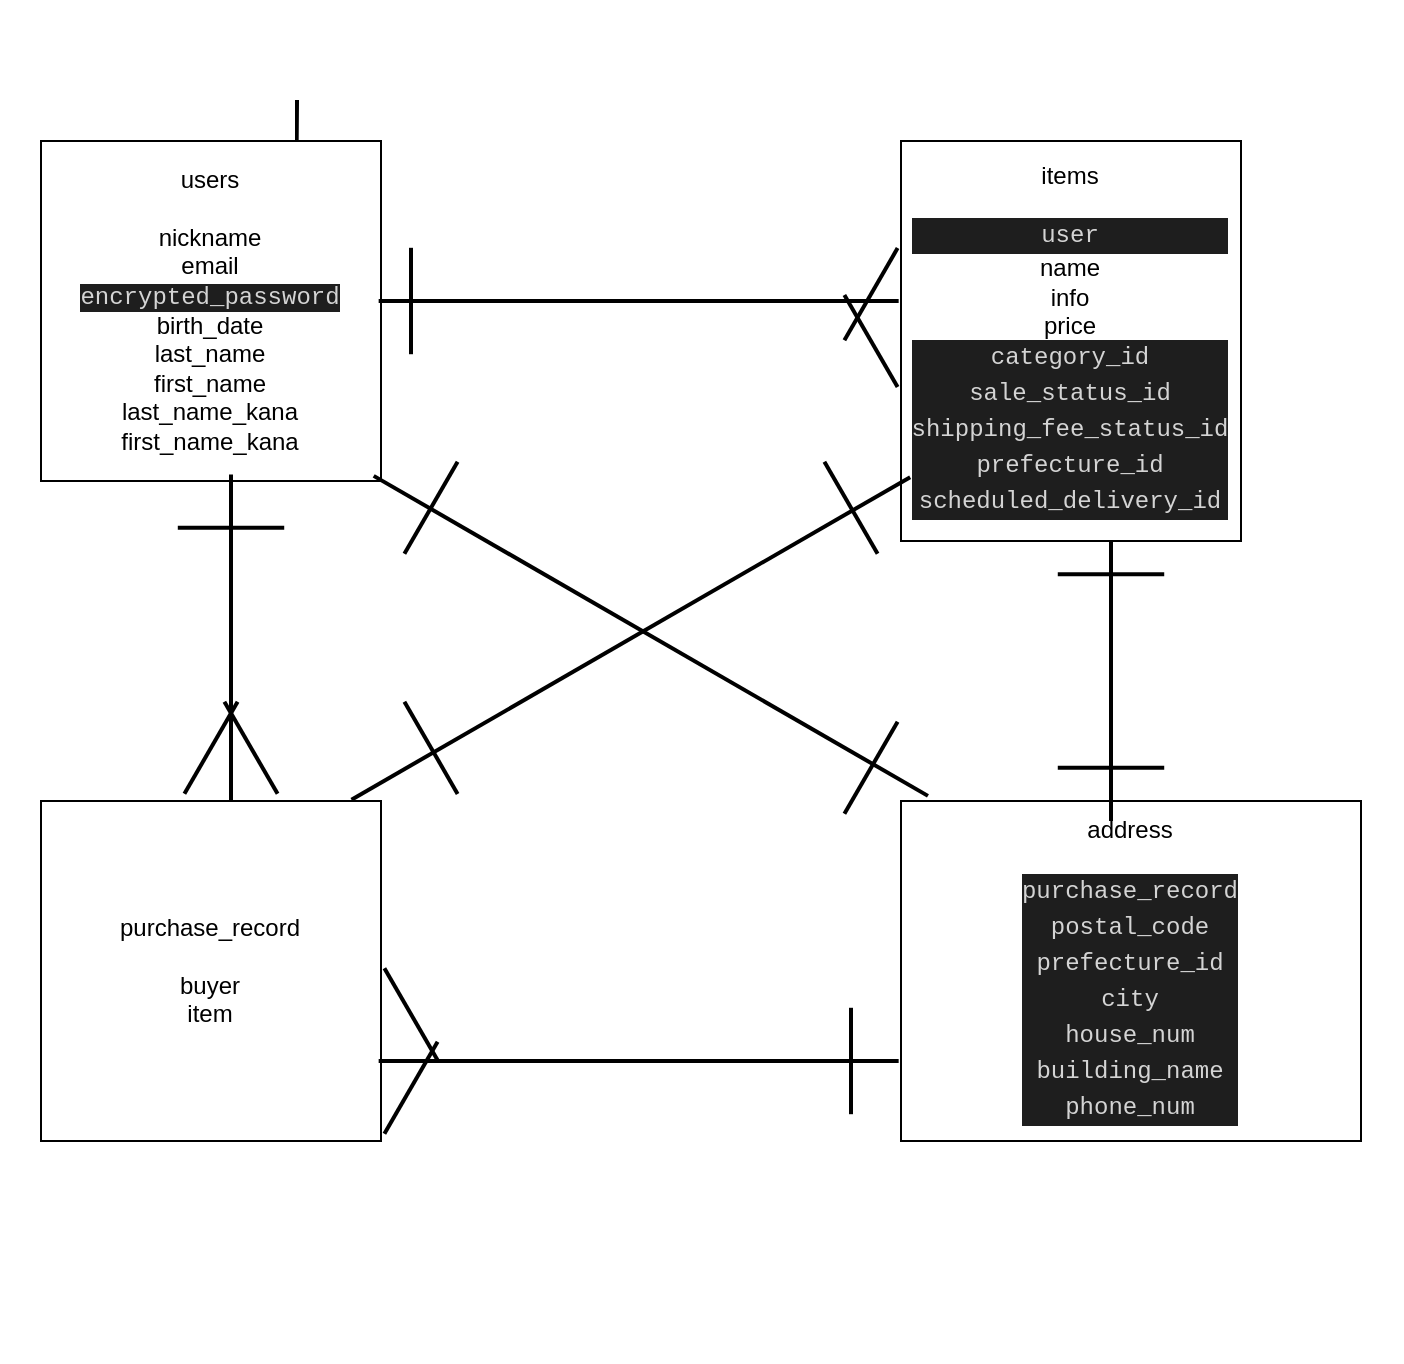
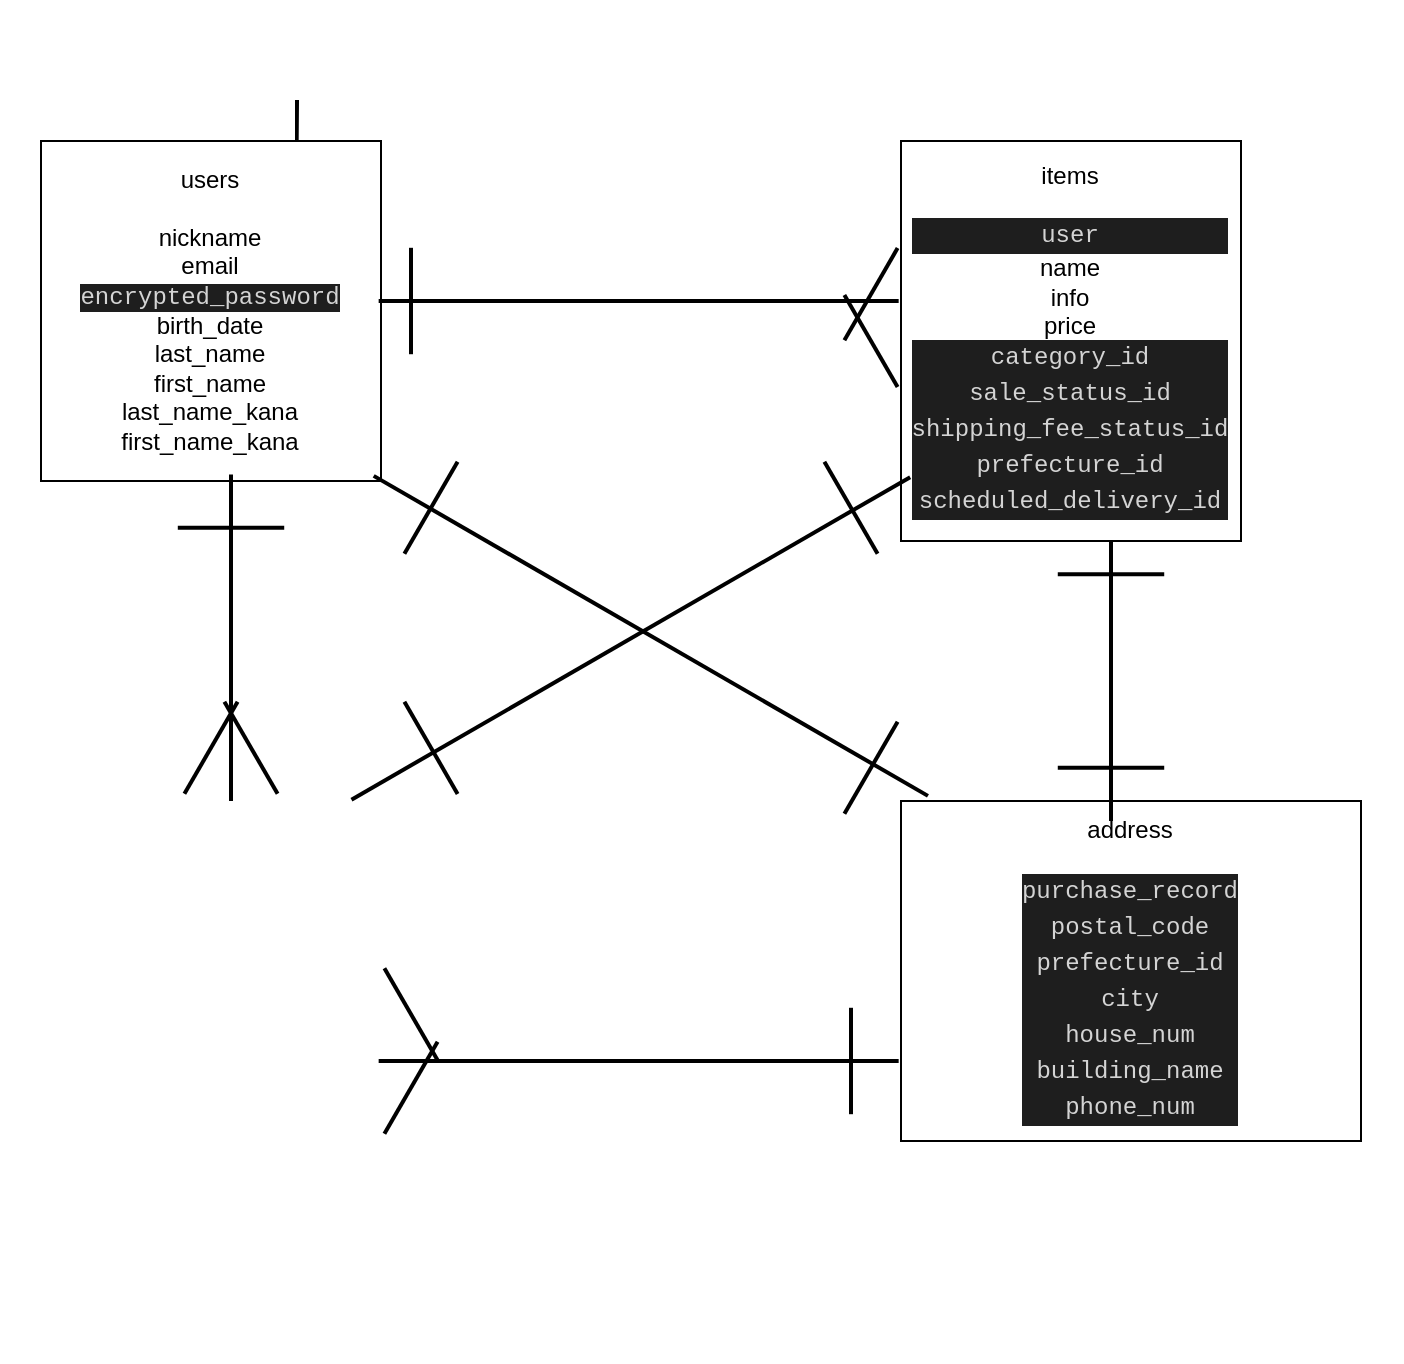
(211, 971) -> none
